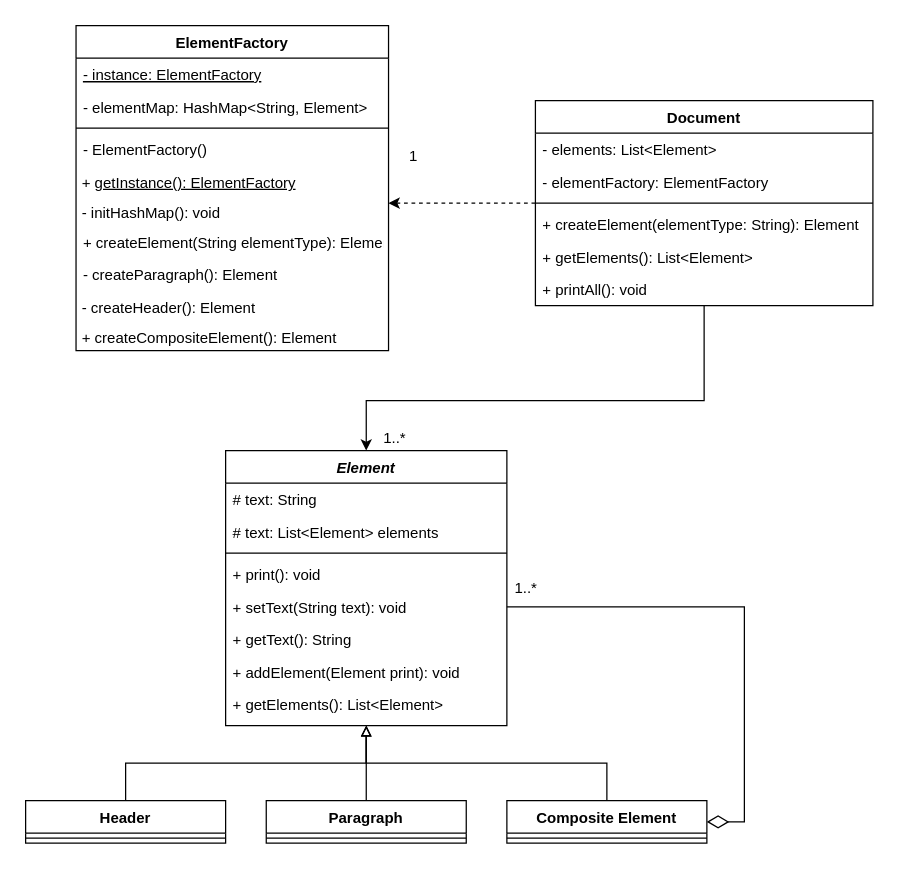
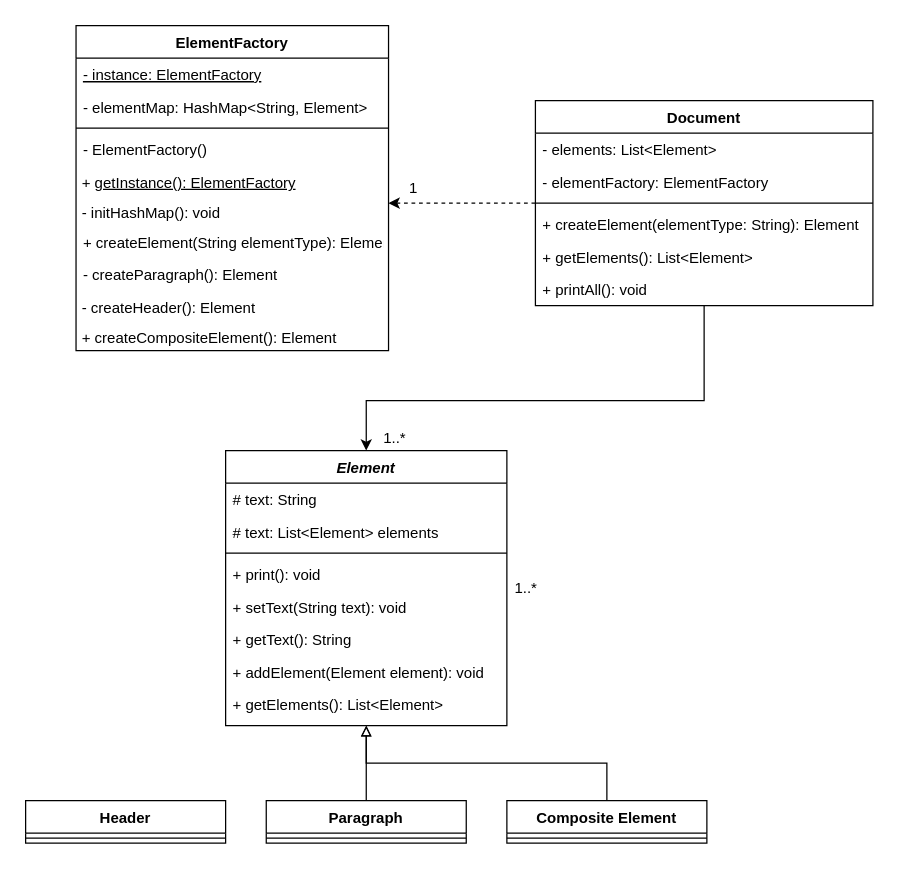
(414, 157) -> (414, 188)
(742, 607) -> none
(356, 673) -> (364, 673)
(227, 763) -> none
